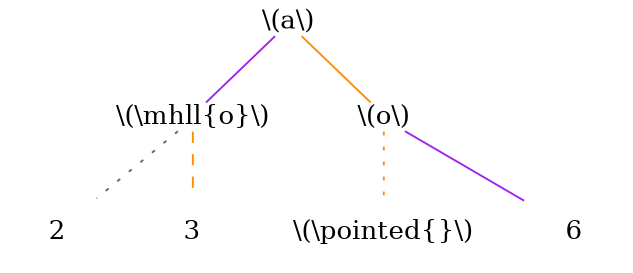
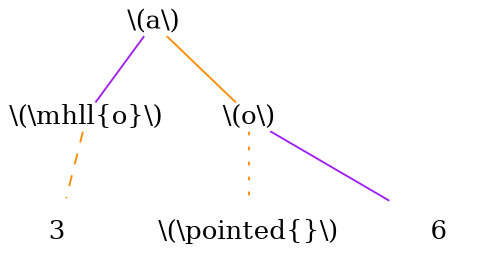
(58, 232) -> none
